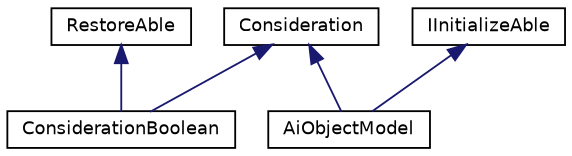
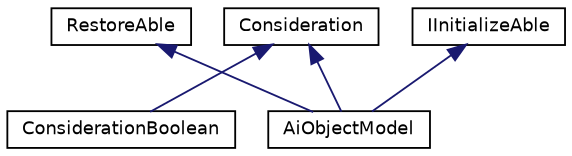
(121, 88) -> (244, 82)
